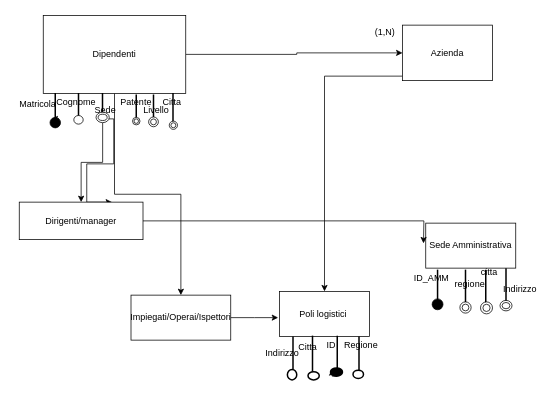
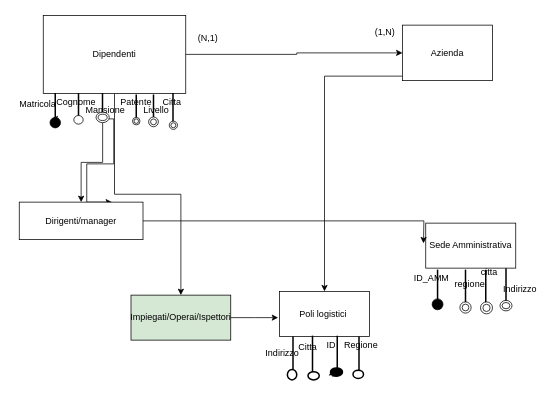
none -> (208, 39)
(105, 110) -> (105, 110)
(181, 318) -> (181, 318)
